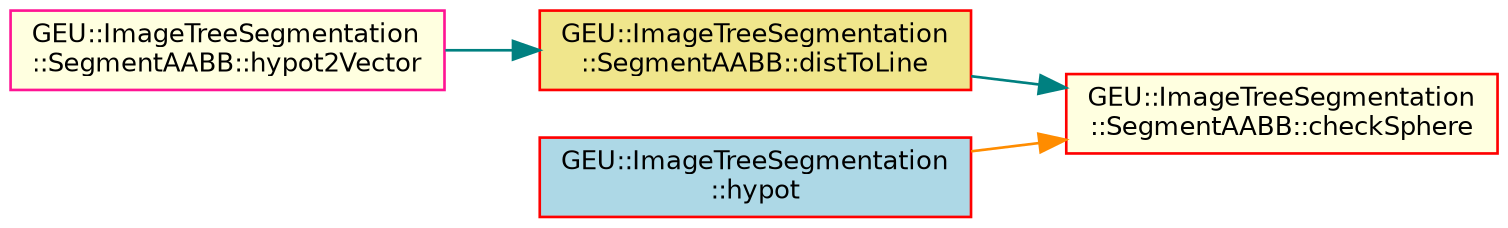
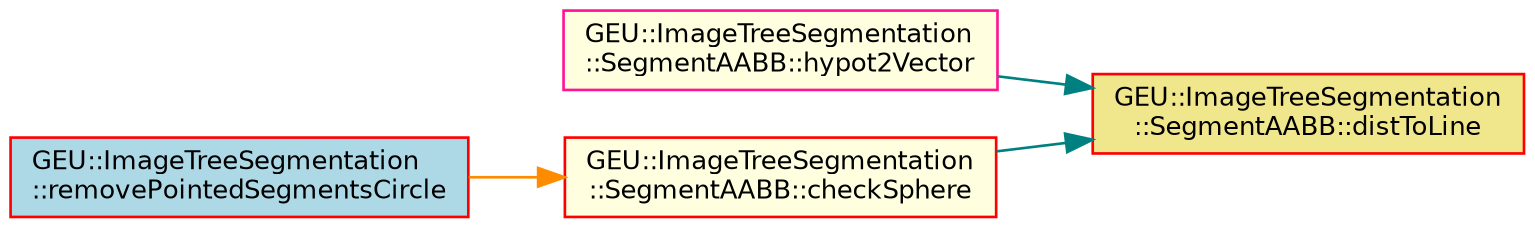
(1005, 80) -> (1031, 147)
(755, 177) -> (239, 177)
